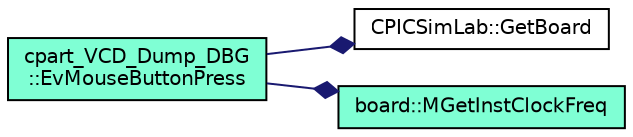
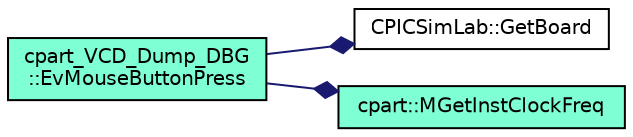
(482, 107) -> (482, 107)
